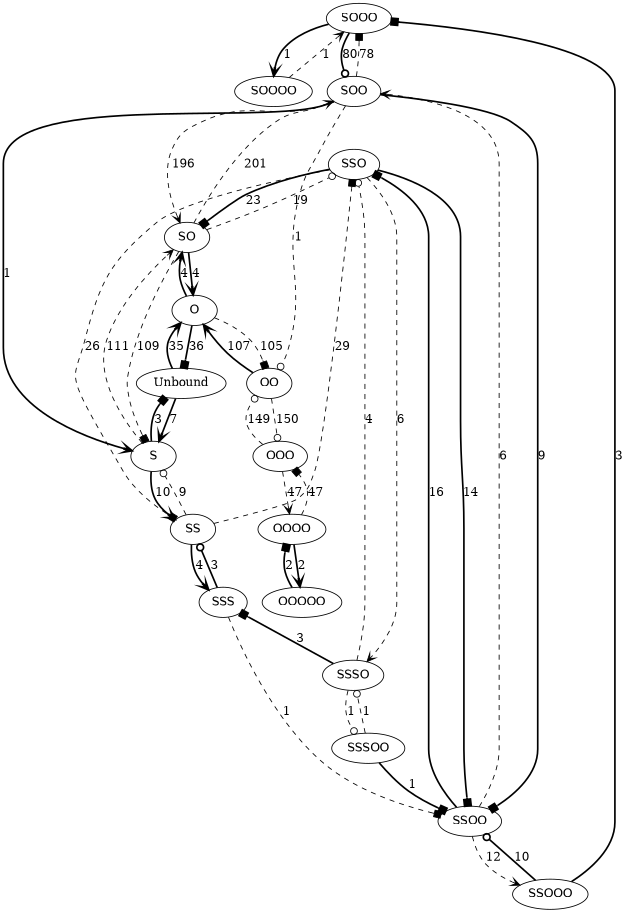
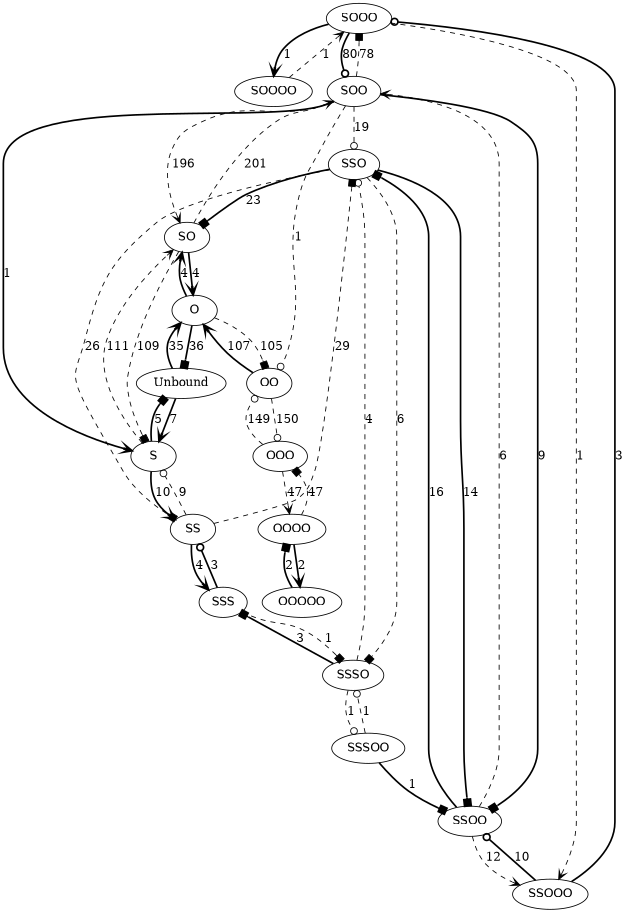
(269, 206) -> (354, 125)
(615, 376) -> (615, 376)
none -> (576, 380)
(397, 415) -> (397, 415)
(159, 420) -> (159, 420)
(304, 744) -> (292, 626)
